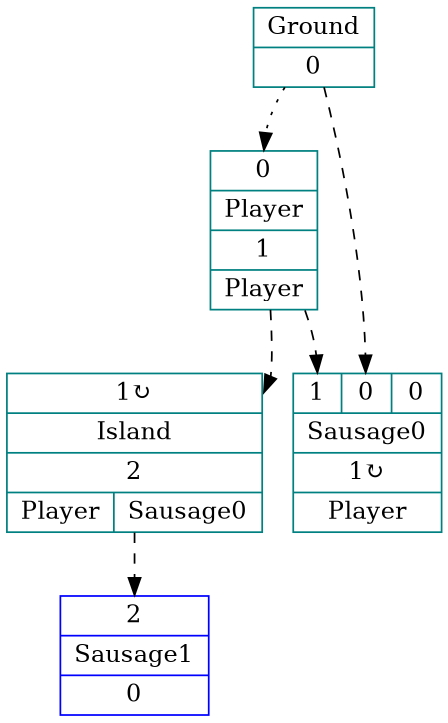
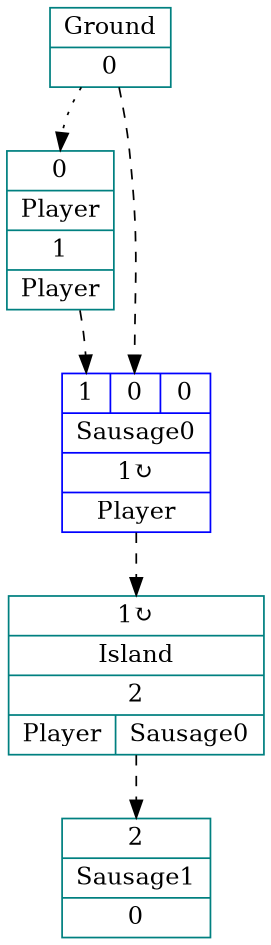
(272, 343) -> (136, 555)
(367, 453) -> (136, 453)
(135, 656) -> (136, 878)
